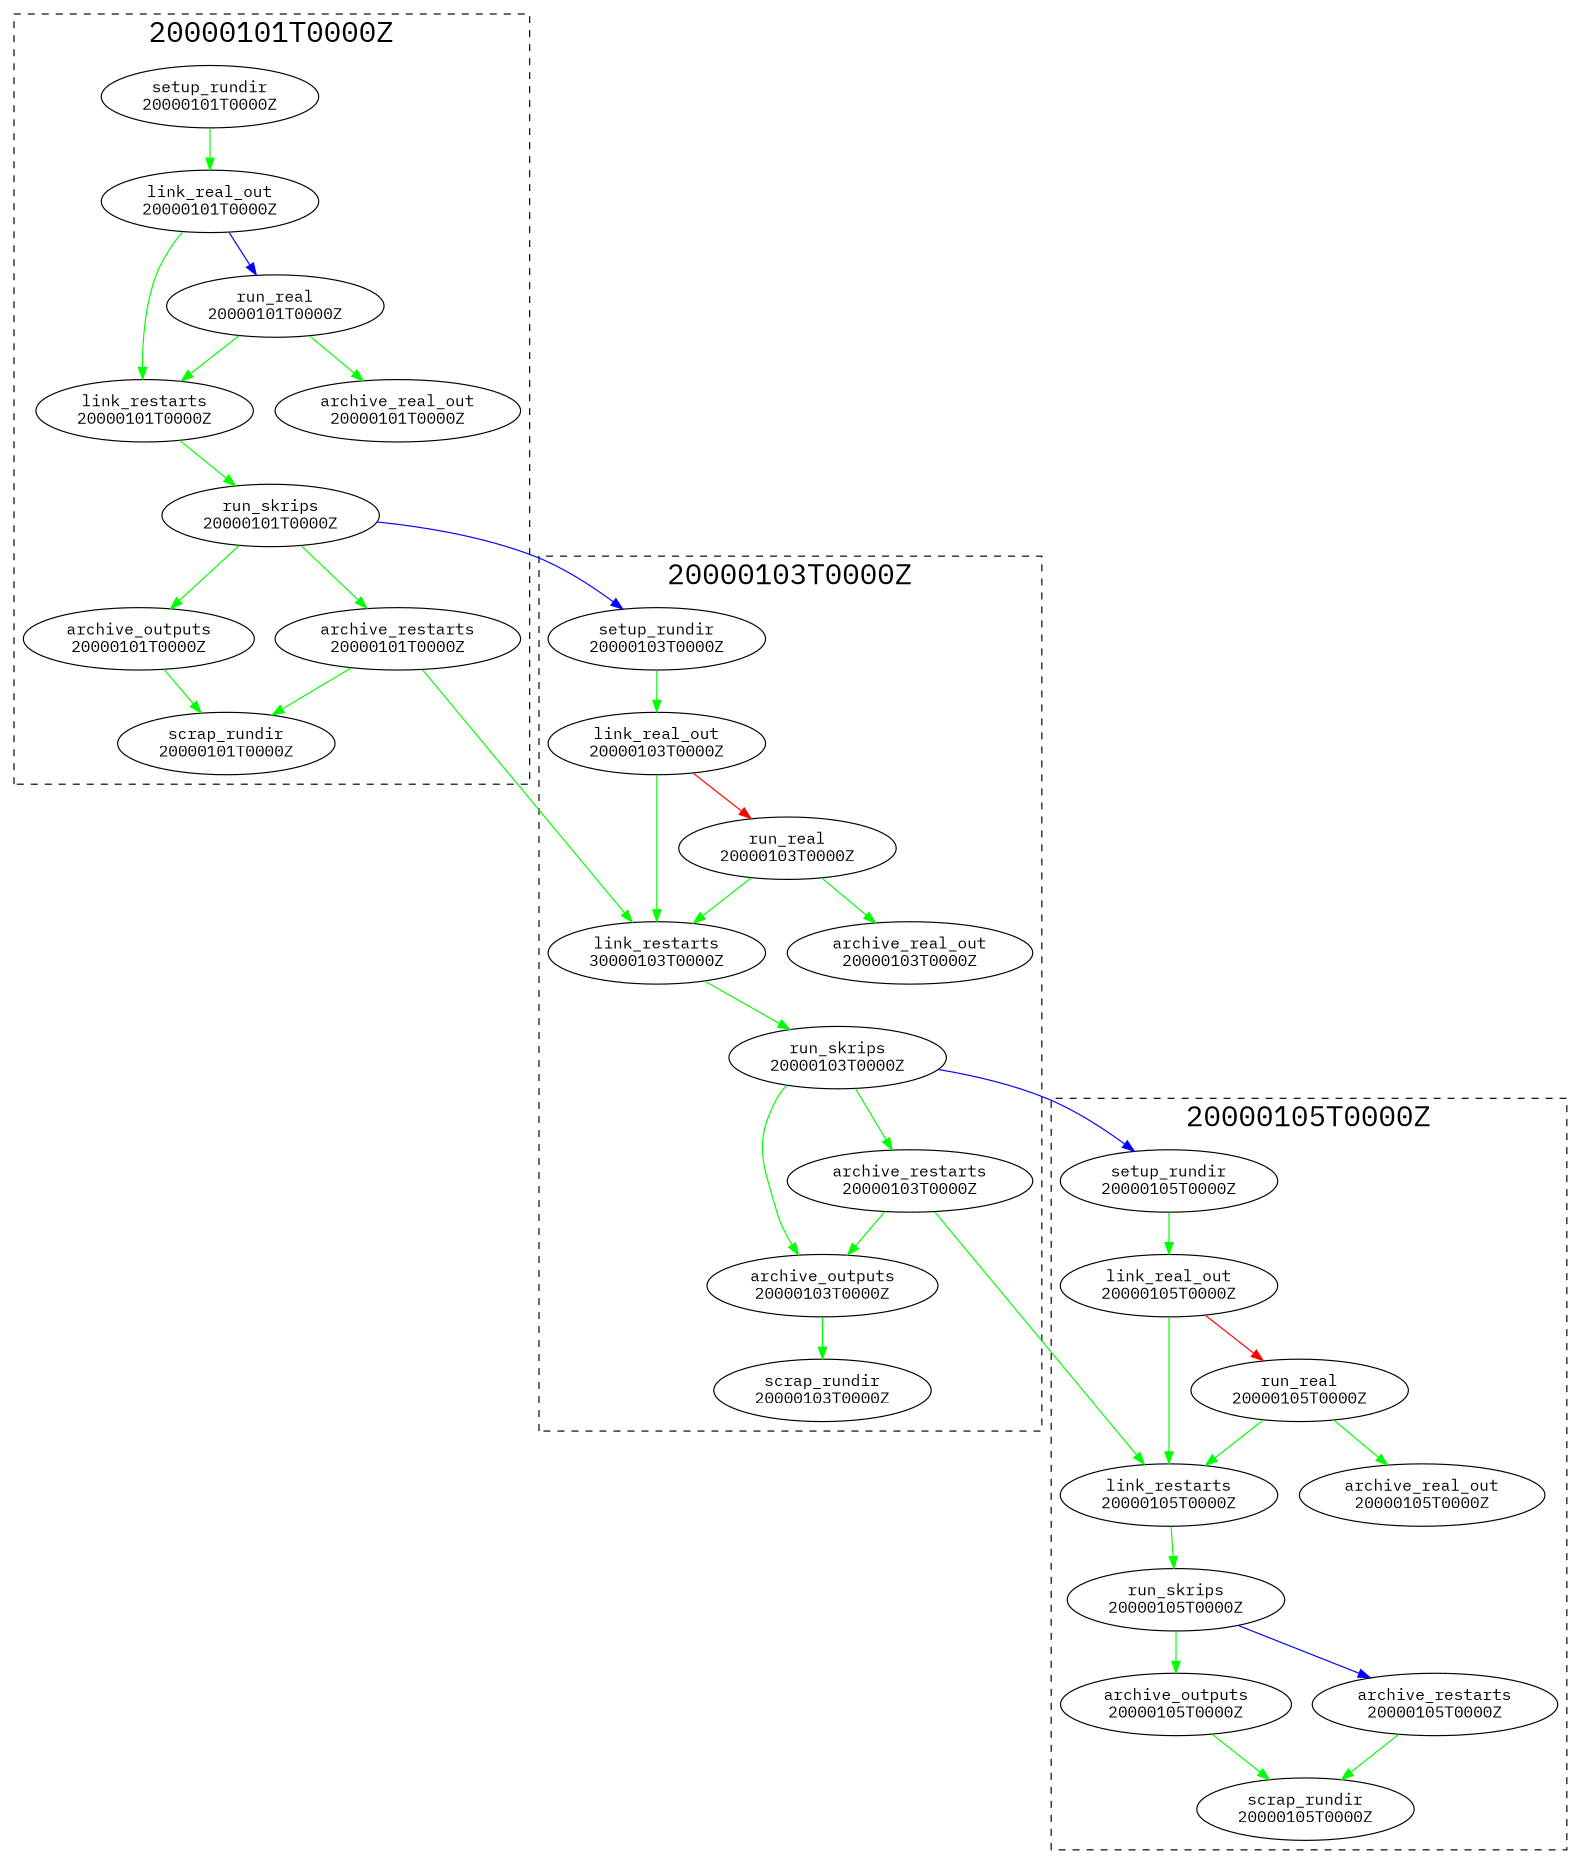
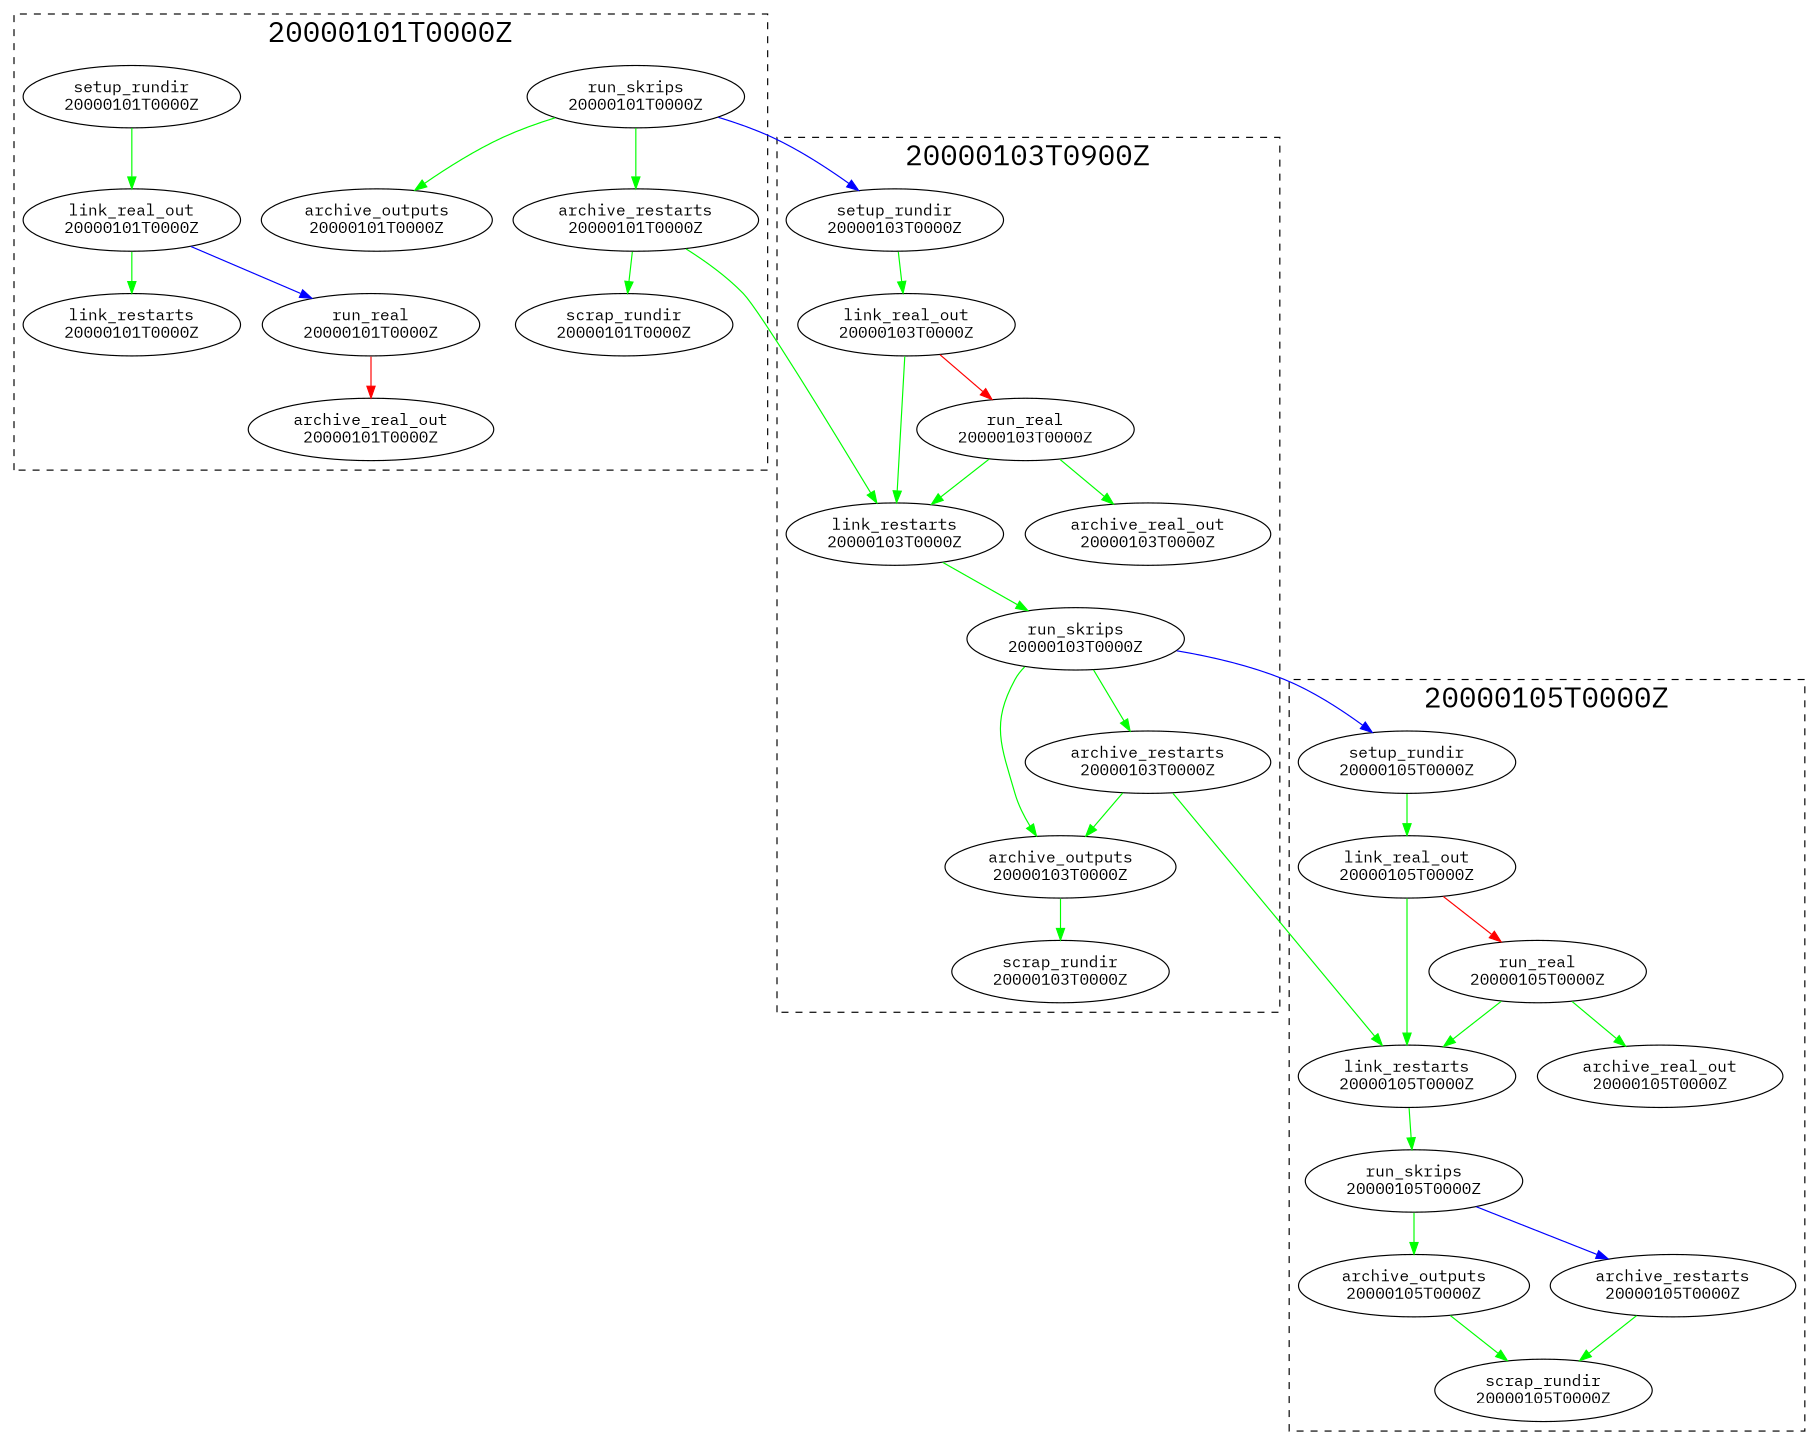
(215, 355) -> none
(332, 355) -> (371, 371)
(203, 459) -> none
(790, 577) -> (1028, 158)
(179, 687) -> none
(657, 953) -> (895, 534)
